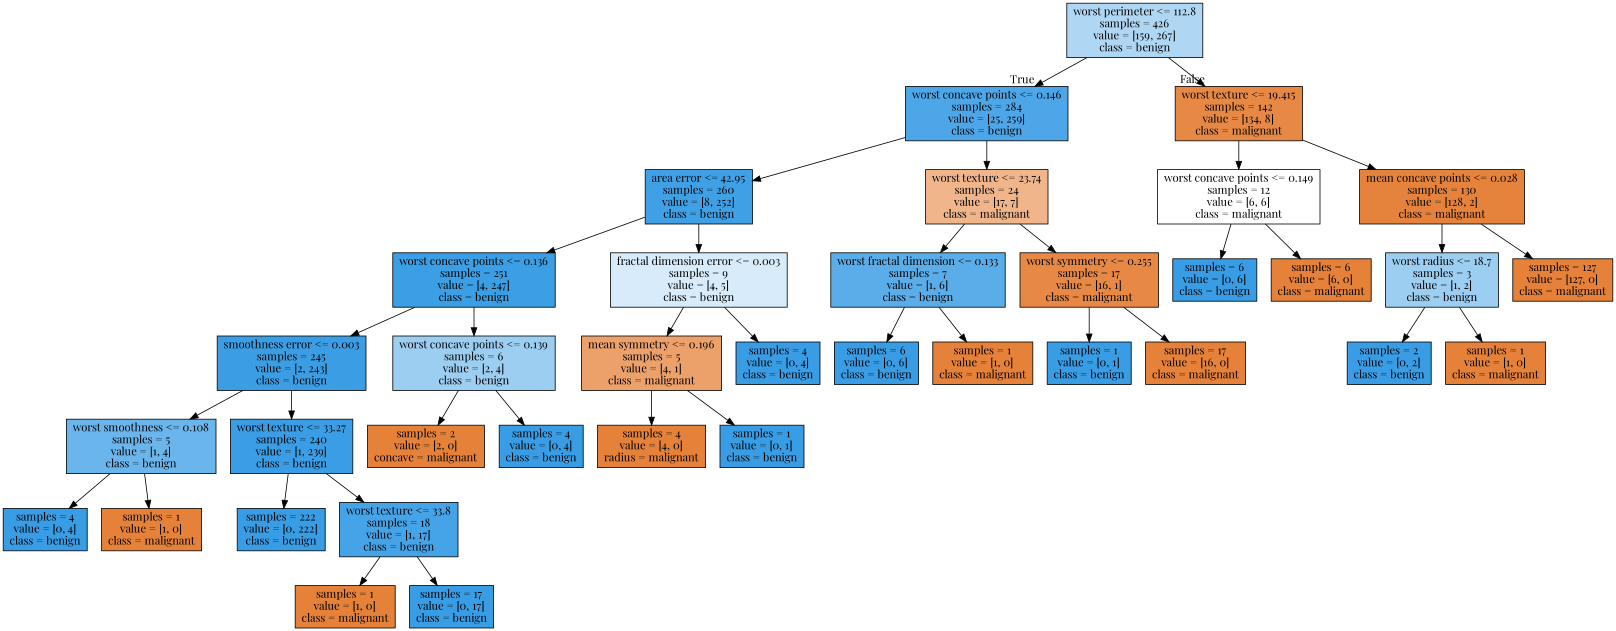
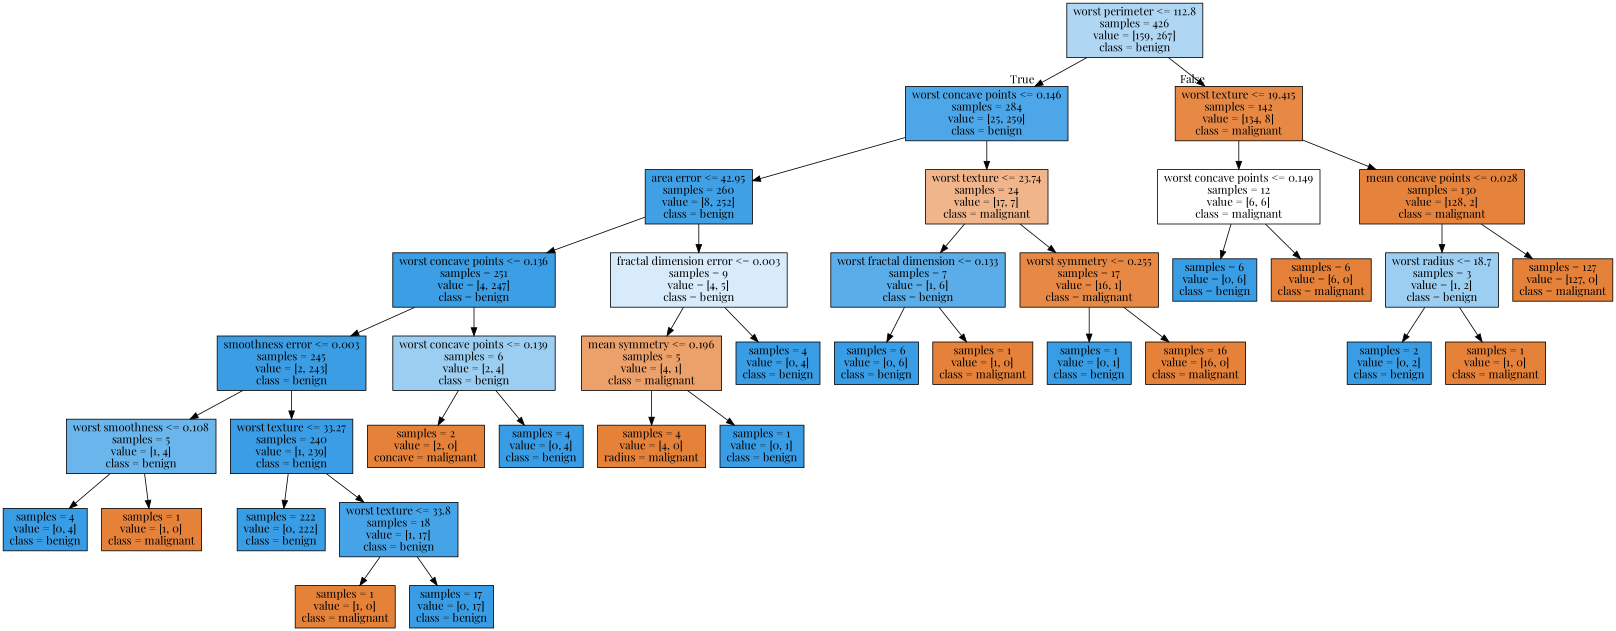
(1196, 363) -> (1196, 363)
